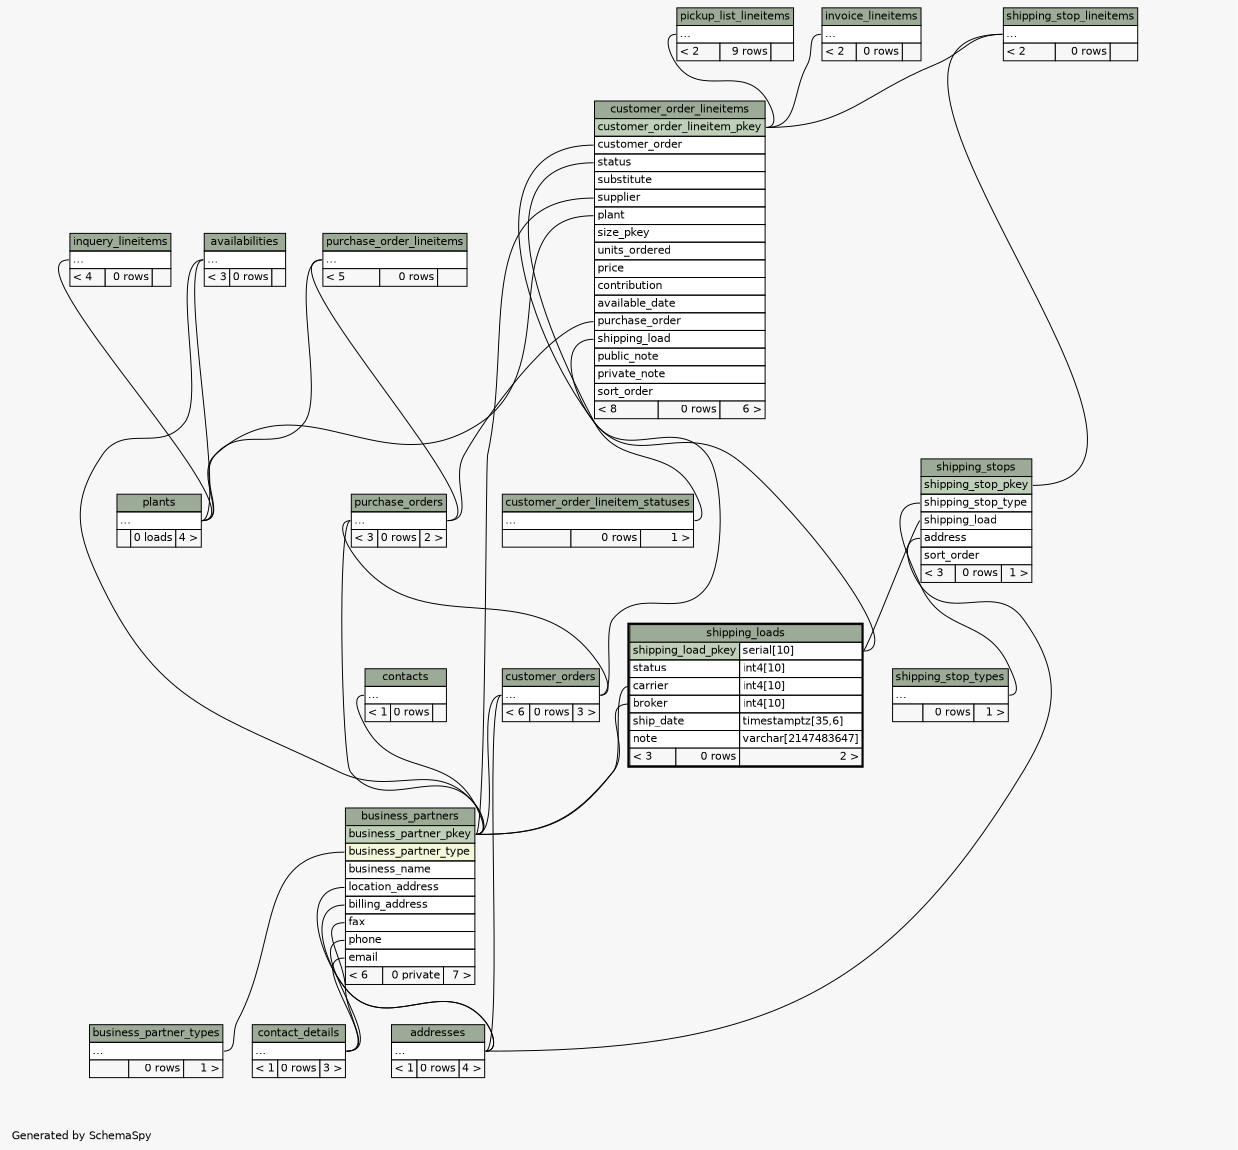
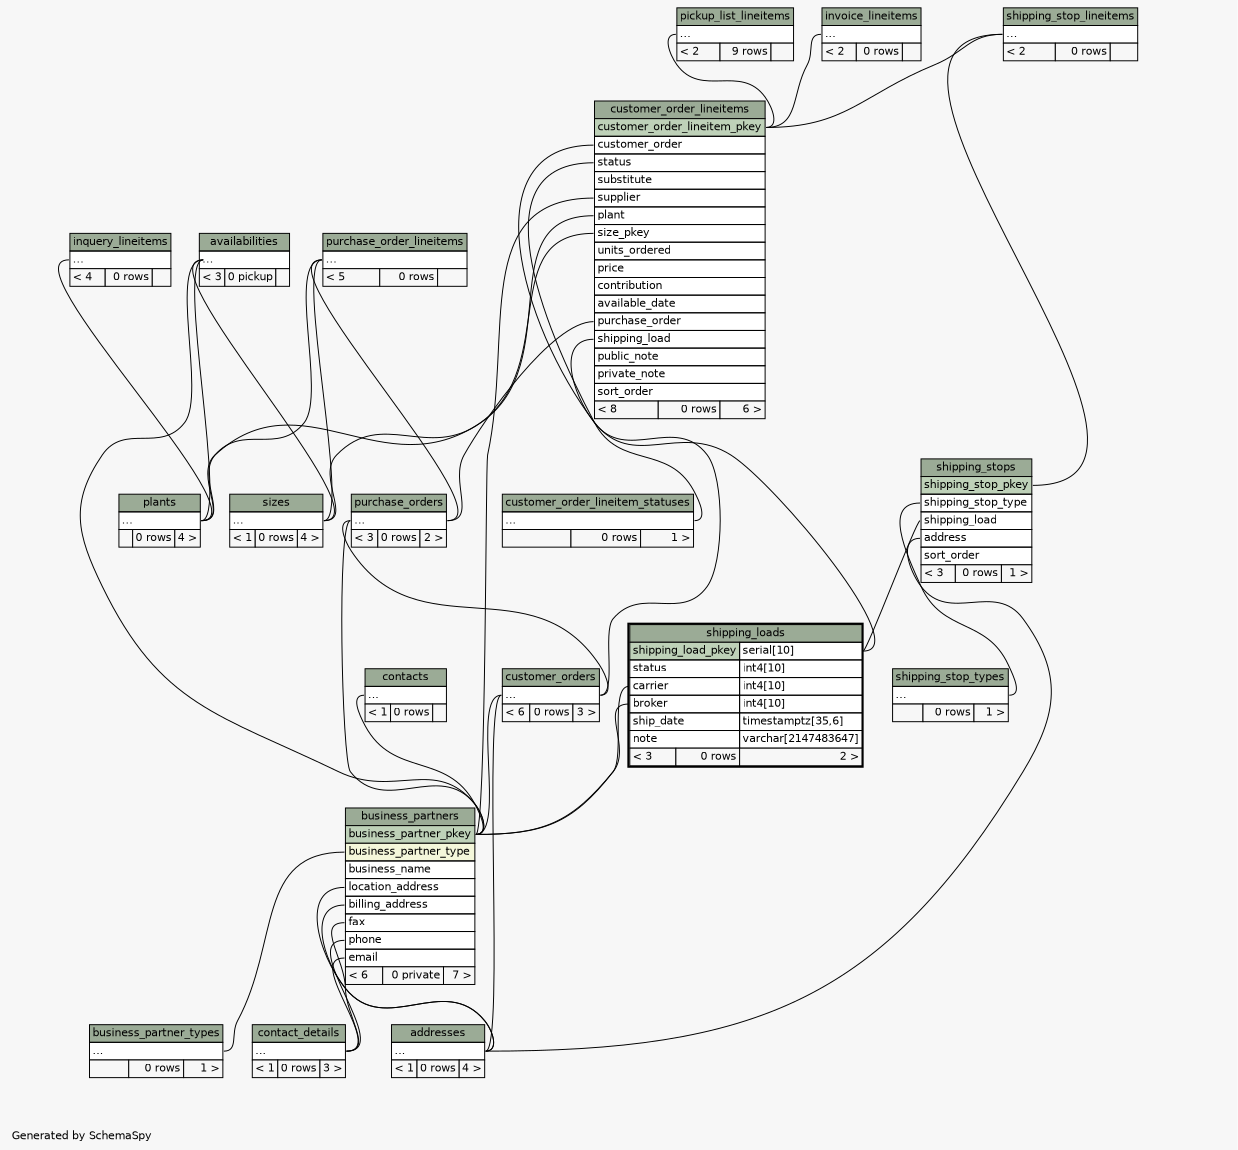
(251, 277) -> (250, 277)
none -> (276, 521)
(153, 538) -> (154, 538)
